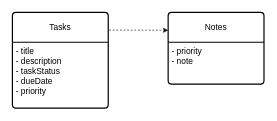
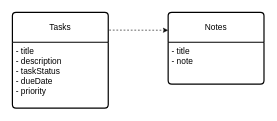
(189, 55) -> (183, 55)
